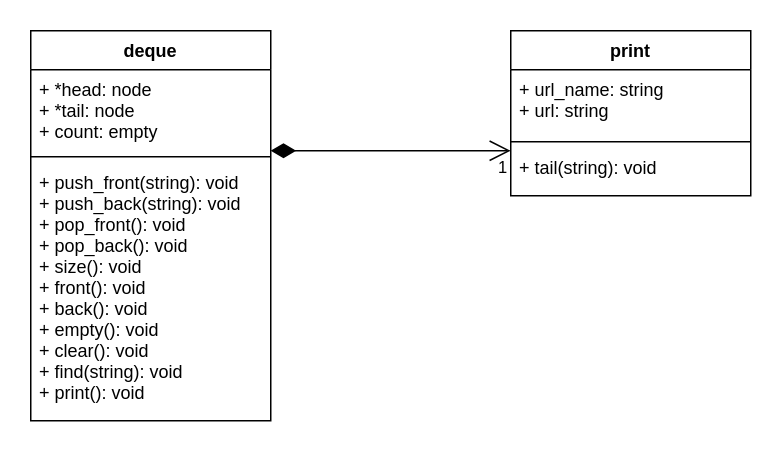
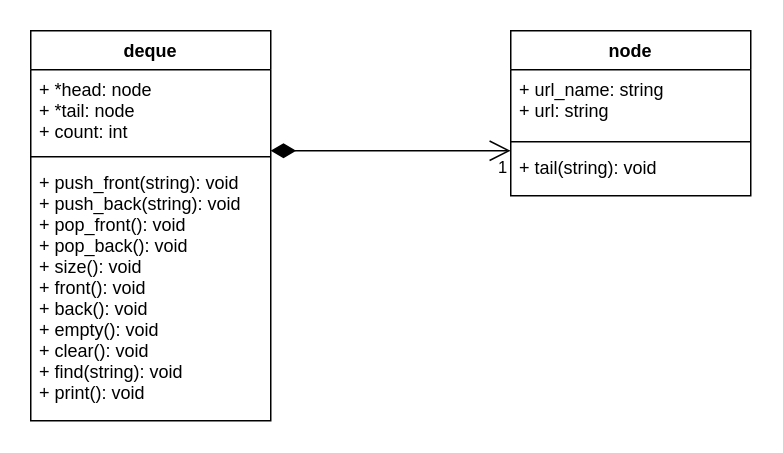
(630, 51) -> (630, 51)
(98, 90) -> (98, 90)
